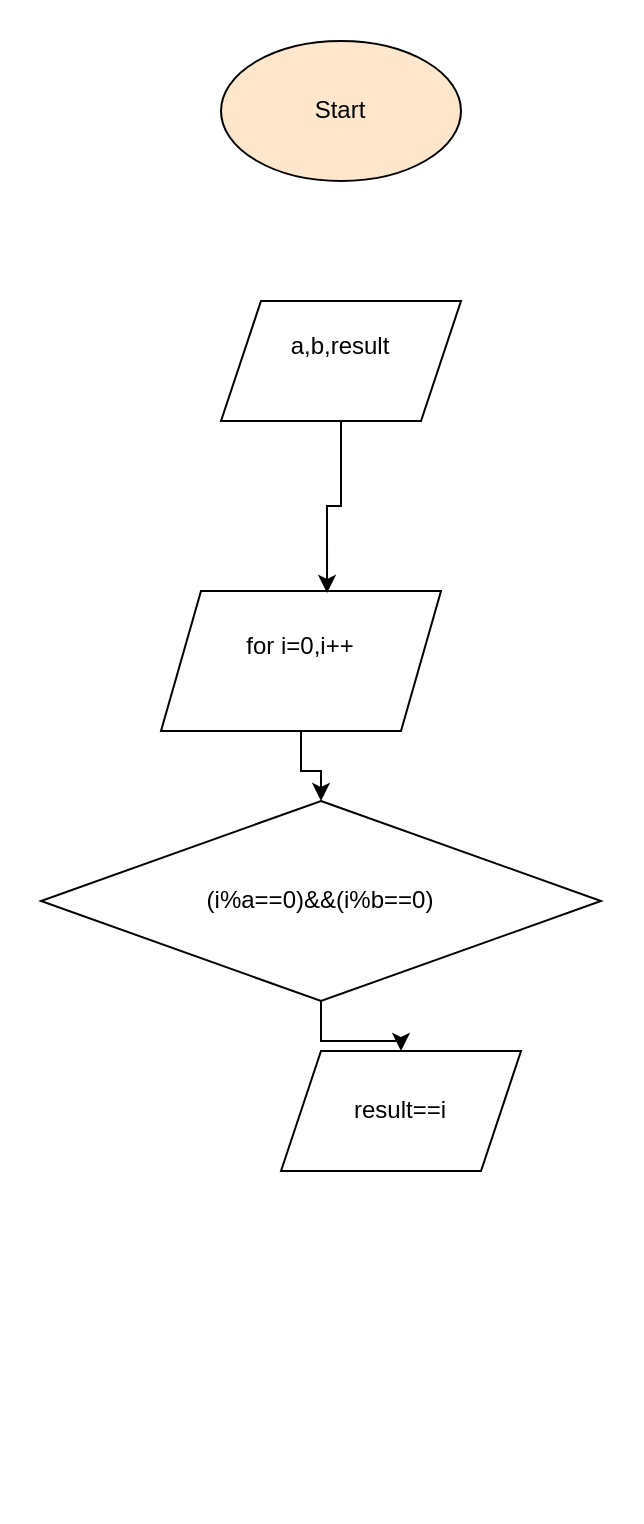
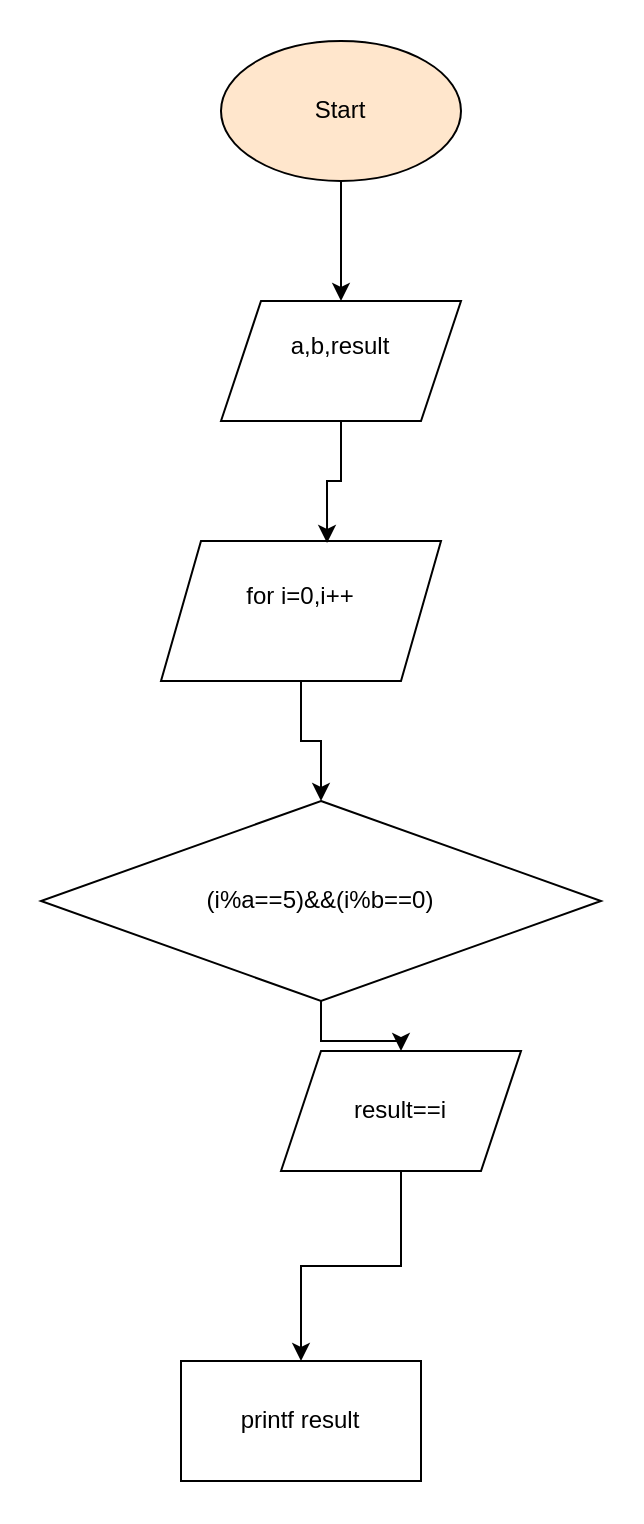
none -> (341, 234)
(301, 661) -> (301, 611)
(321, 901) -> (321, 901)
none -> (358, 1266)
none -> (301, 1421)
